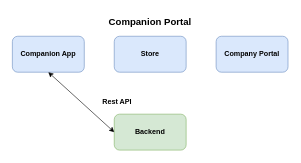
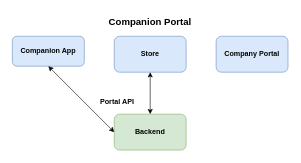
(48, 54) -> (48, 51)
(117, 102) -> (117, 102)
none -> (150, 109)
